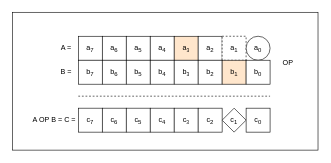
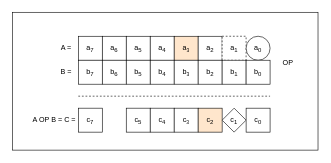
(234, 72) -> (234, 72)
(114, 120) -> none
(210, 120) -> (210, 120)
